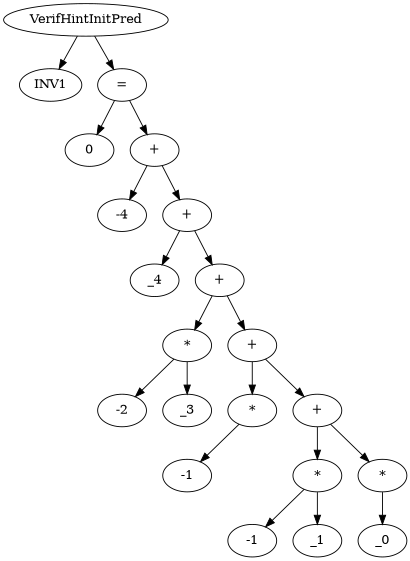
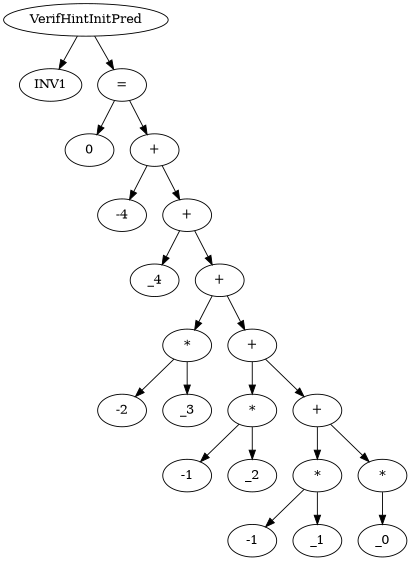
none -> (252, 476)
